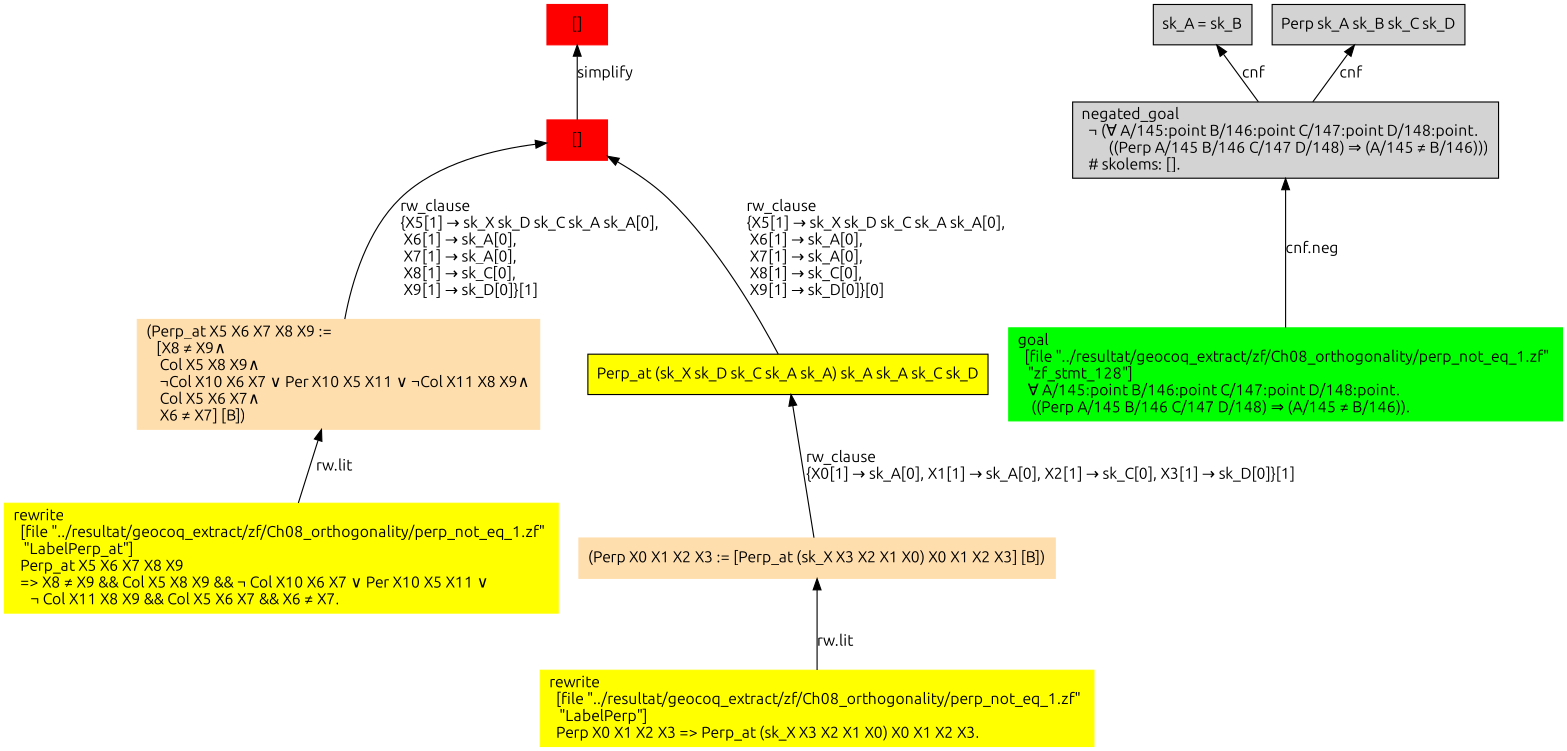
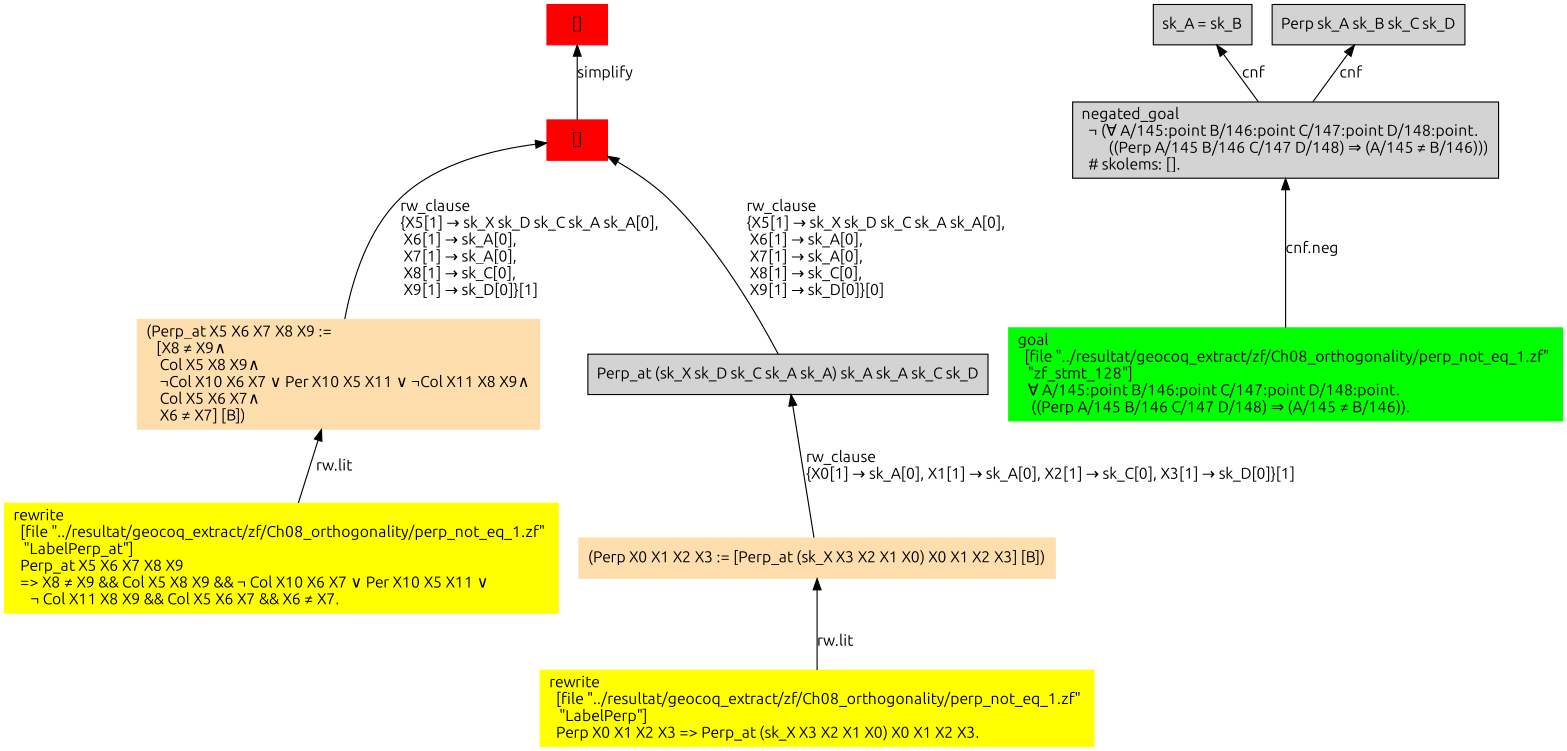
(788, 374) -> (788, 374)
